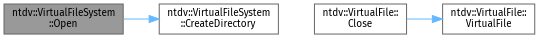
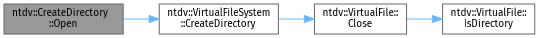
(64, 19) -> (64, 19)
none -> (291, 19)
(489, 19) -> (489, 19)
